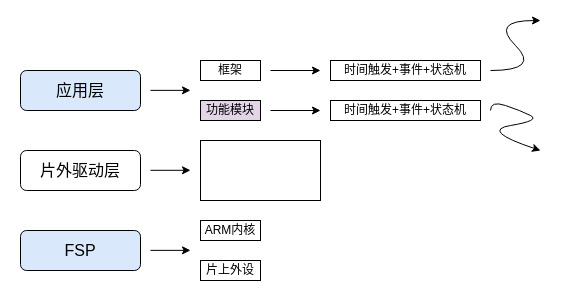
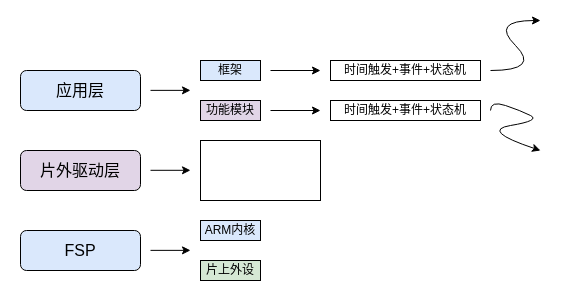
(231, 71) -> (231, 71)
(81, 171) -> (81, 171)
(231, 231) -> (231, 231)
(231, 271) -> (231, 271)
